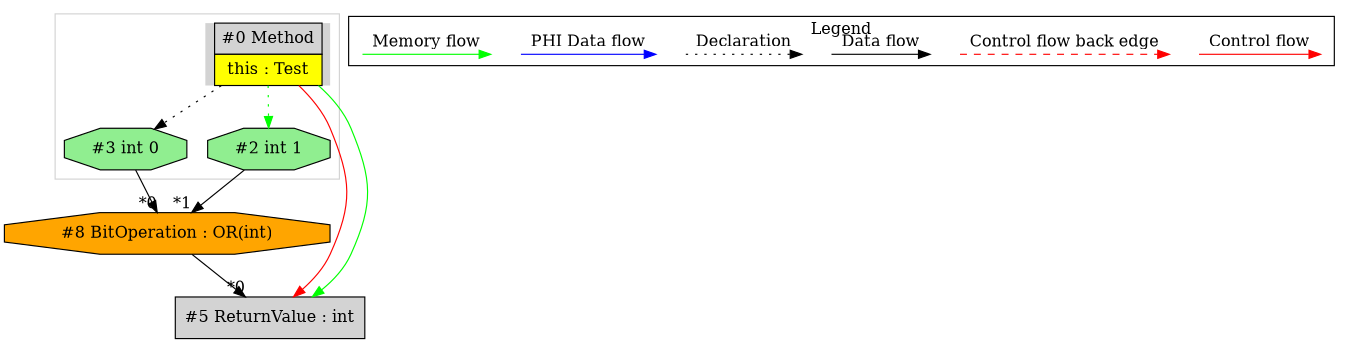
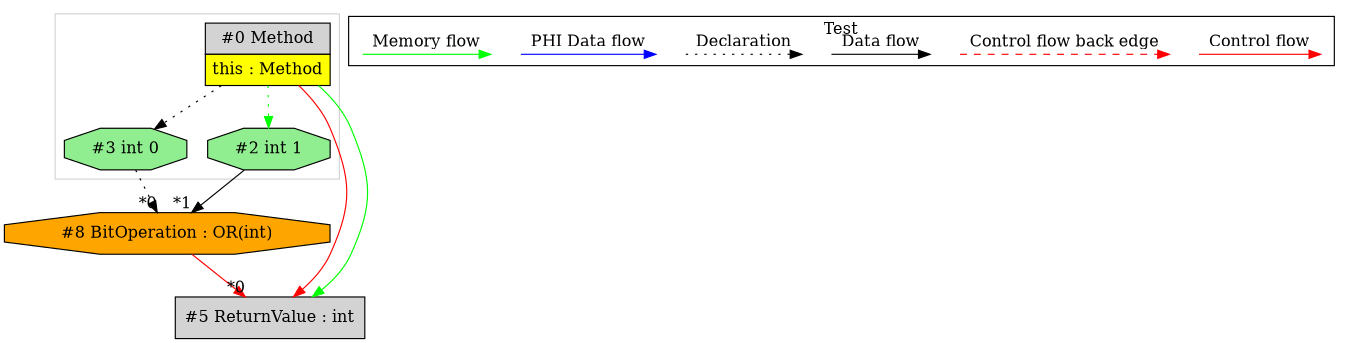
(841, 30) -> (841, 30)
(268, 69) -> (268, 69)
(144, 186) -> (144, 186)
(214, 272) -> (214, 272)
